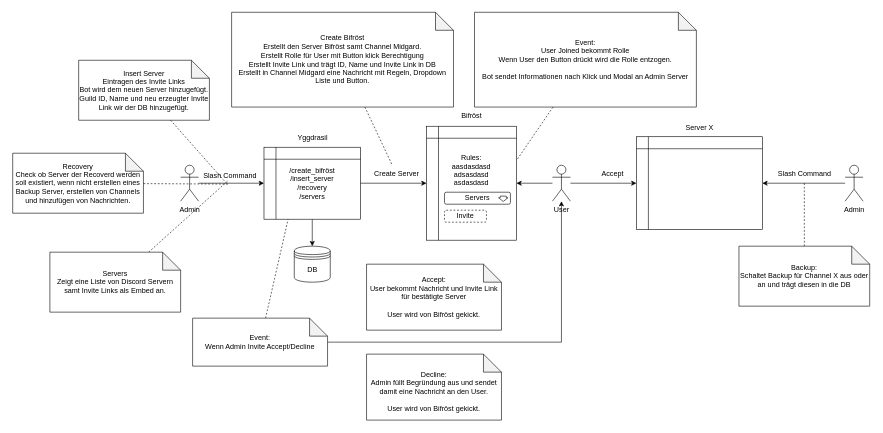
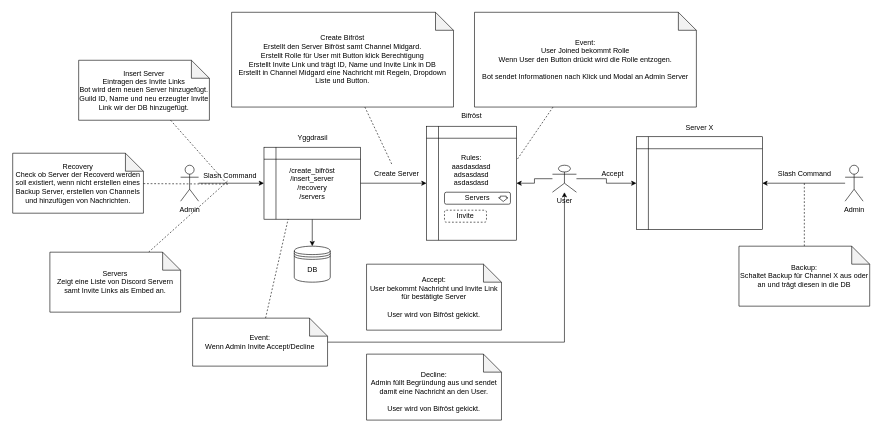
(561, 183) -> (564, 179)
